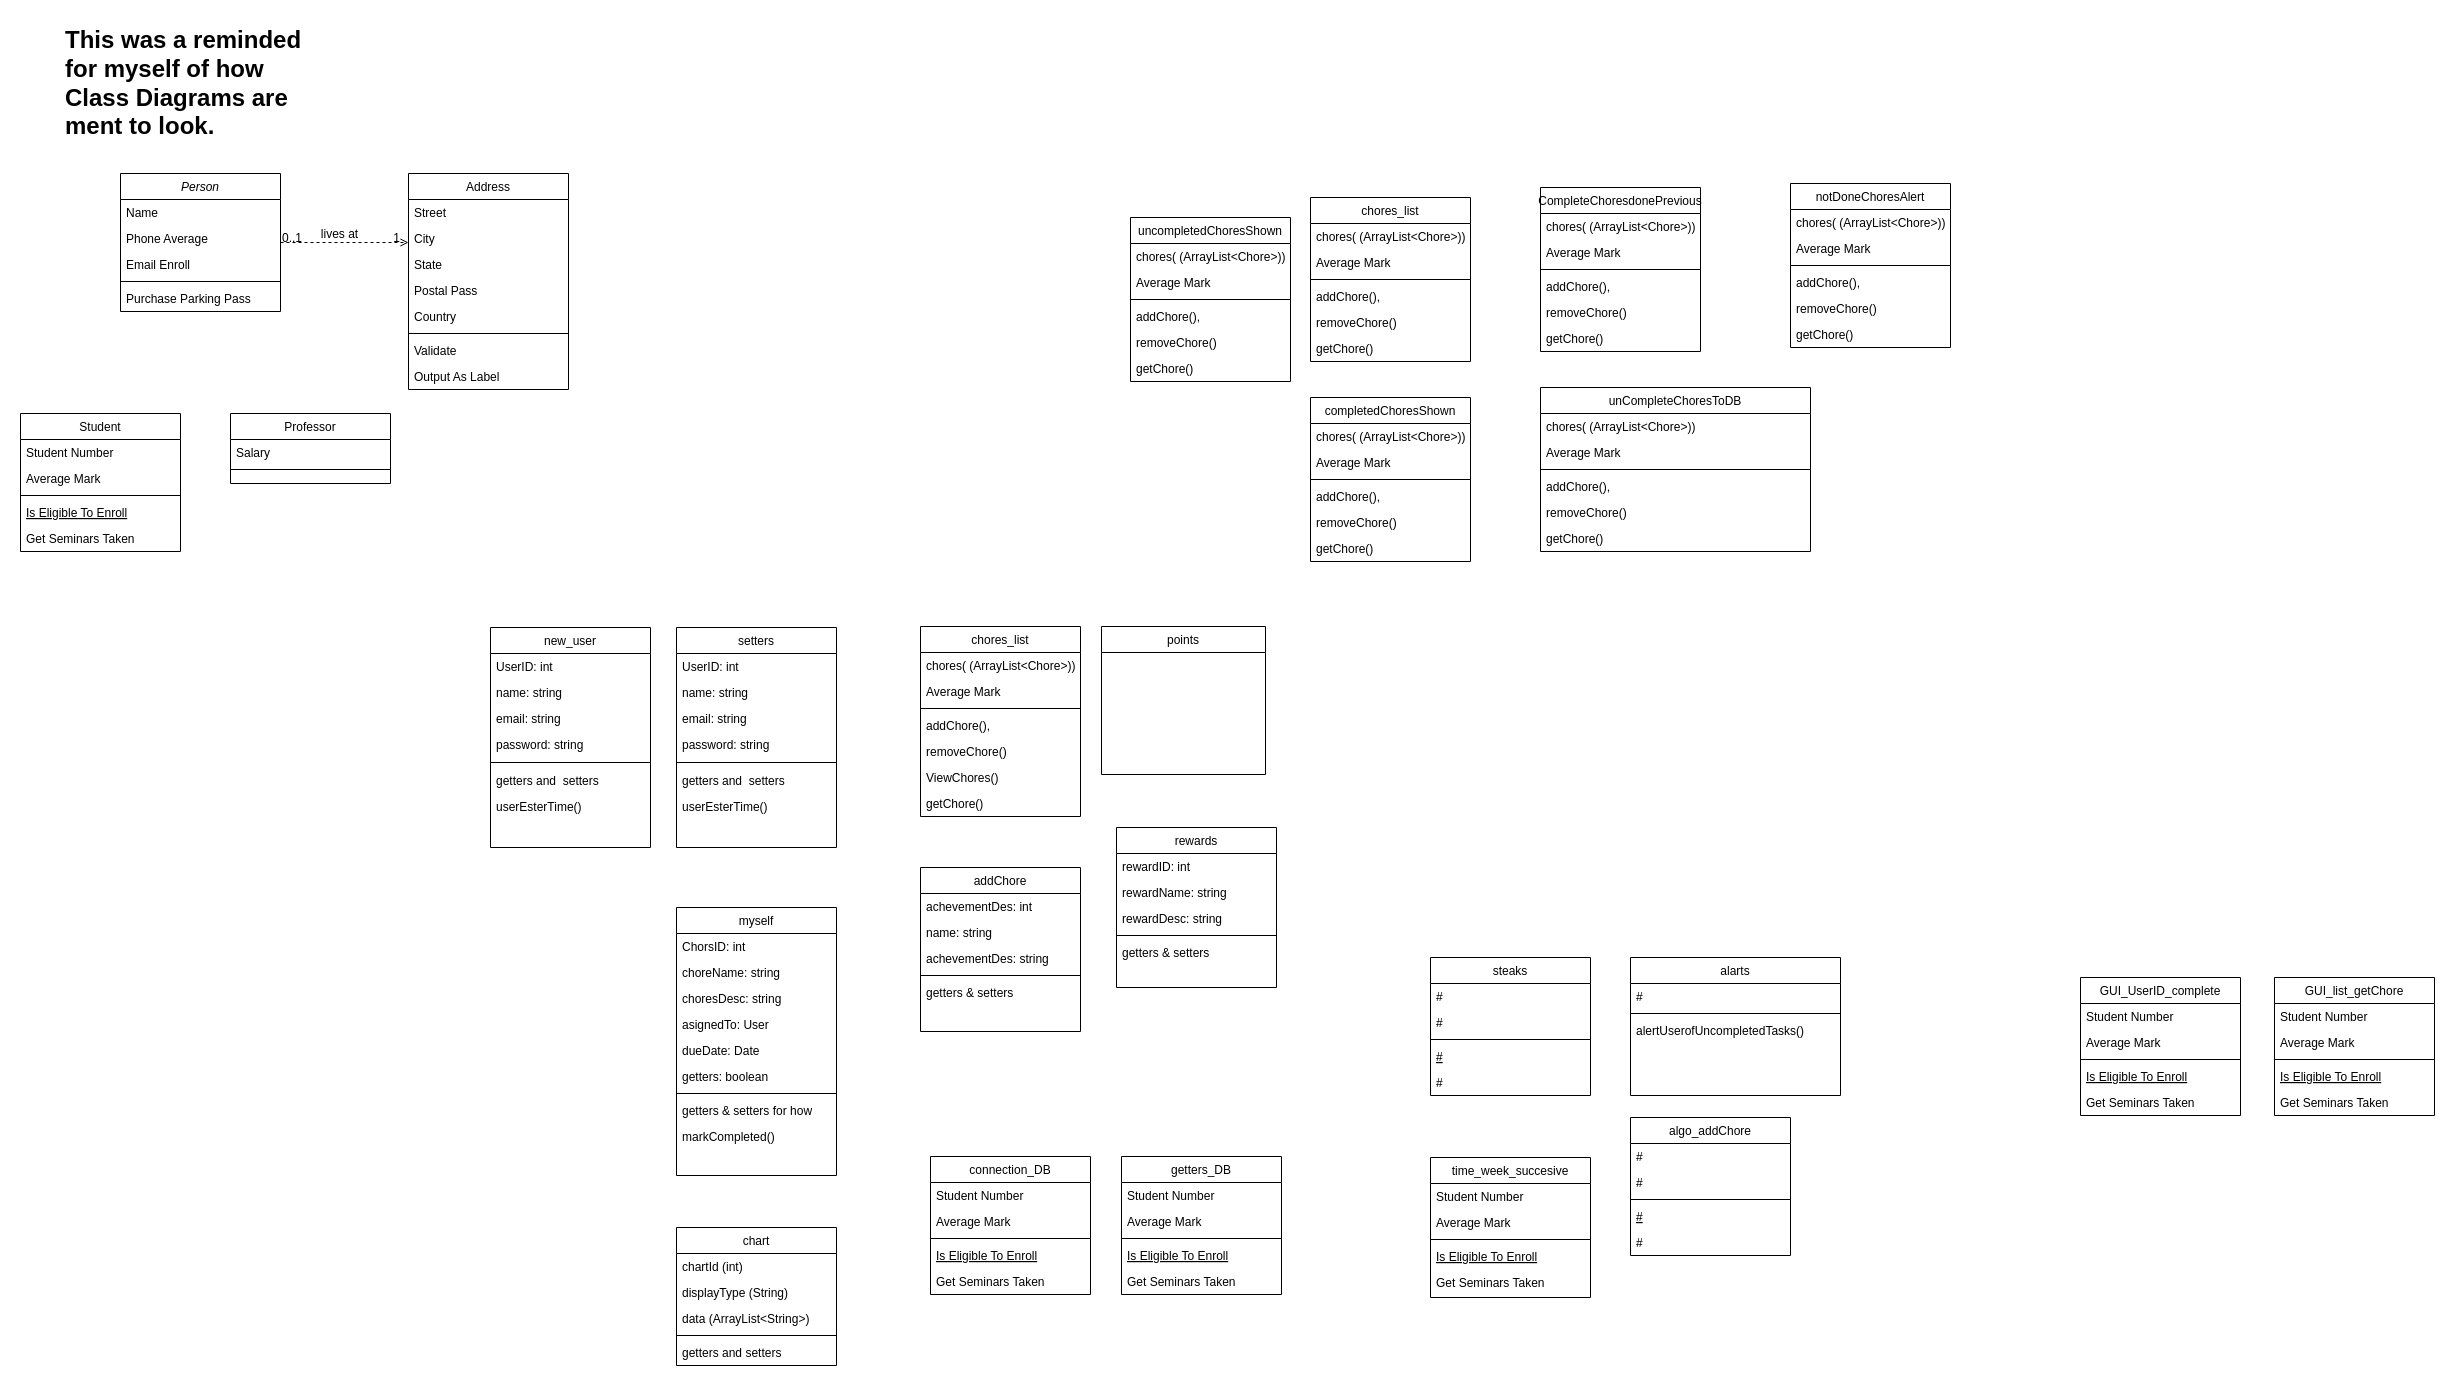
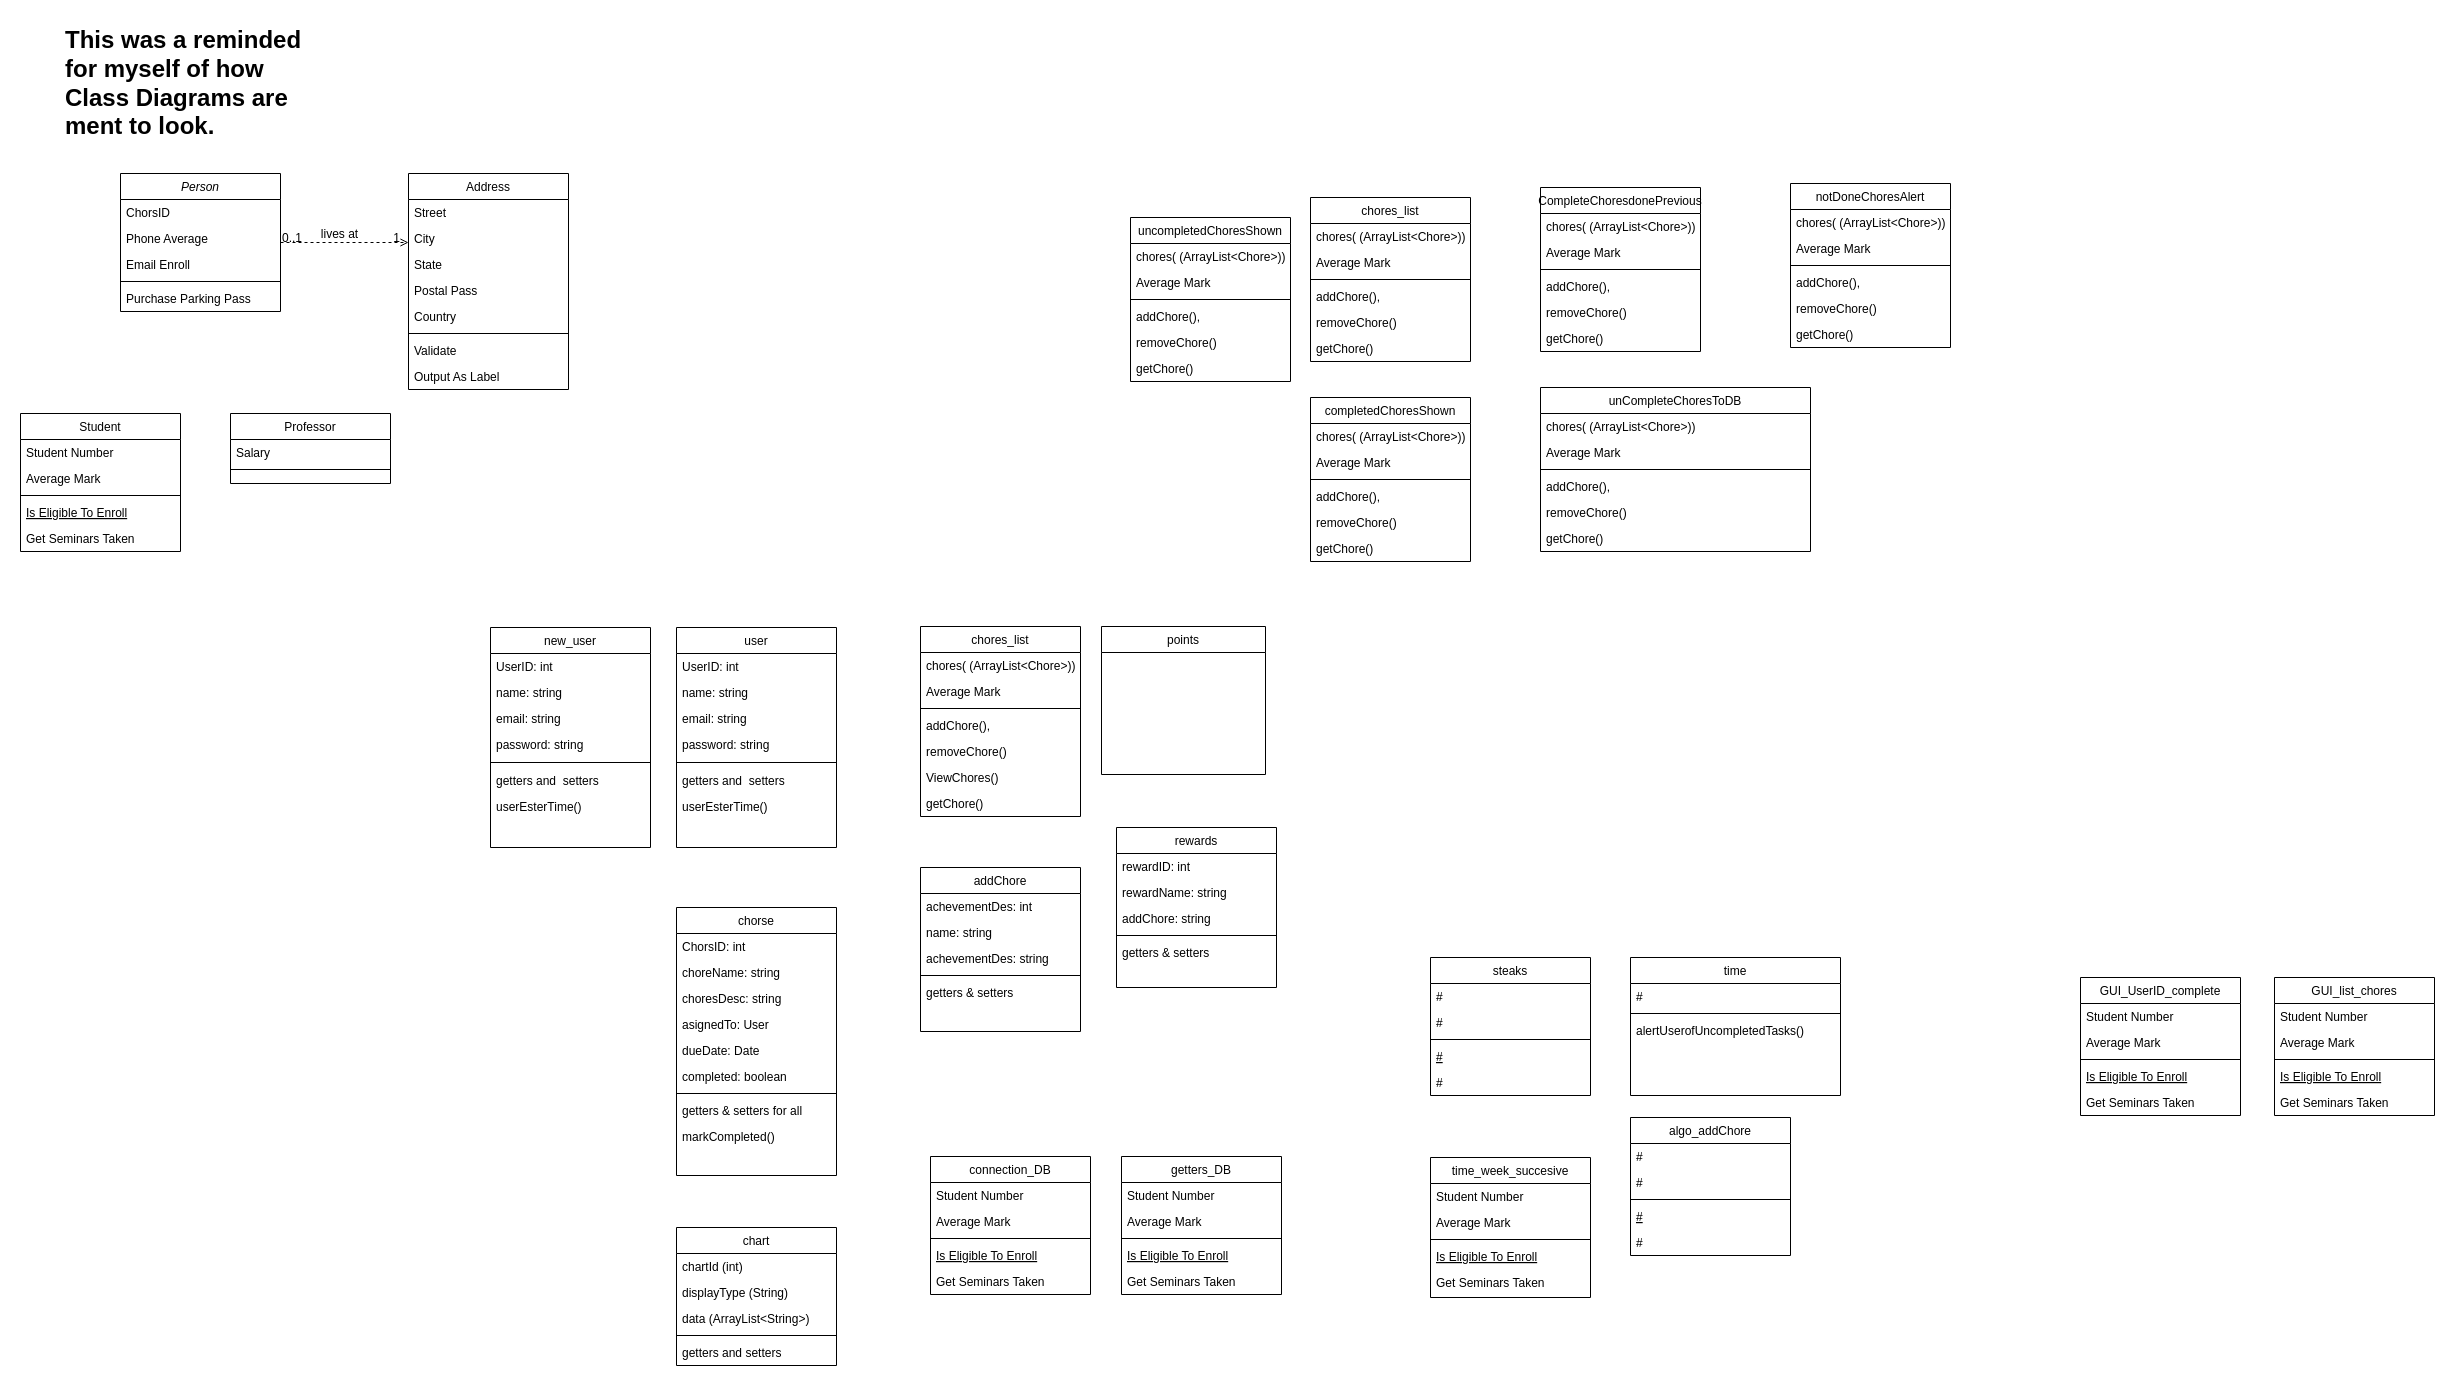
(139, 213) -> (150, 213)
(756, 641) -> (756, 641)
(1178, 919) -> (1171, 919)
(756, 921) -> (756, 921)
(1735, 971) -> (1735, 971)
(2354, 991) -> (2354, 991)
(731, 1077) -> (736, 1077)
(760, 1111) -> (757, 1111)
